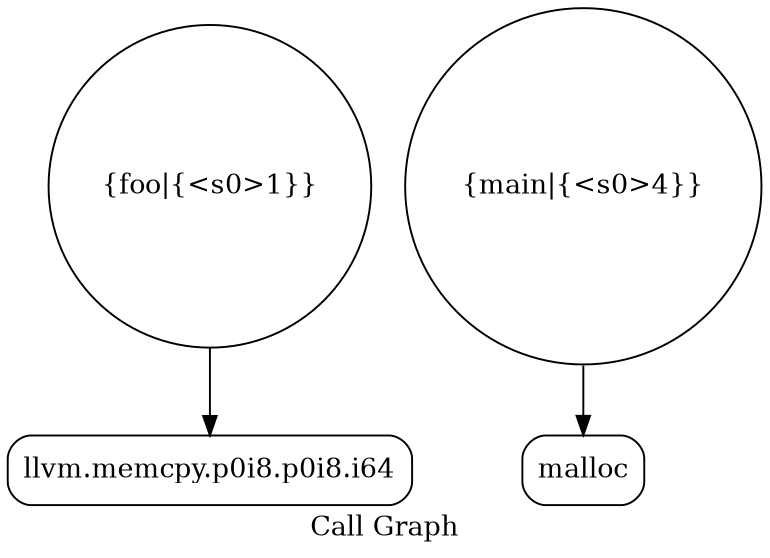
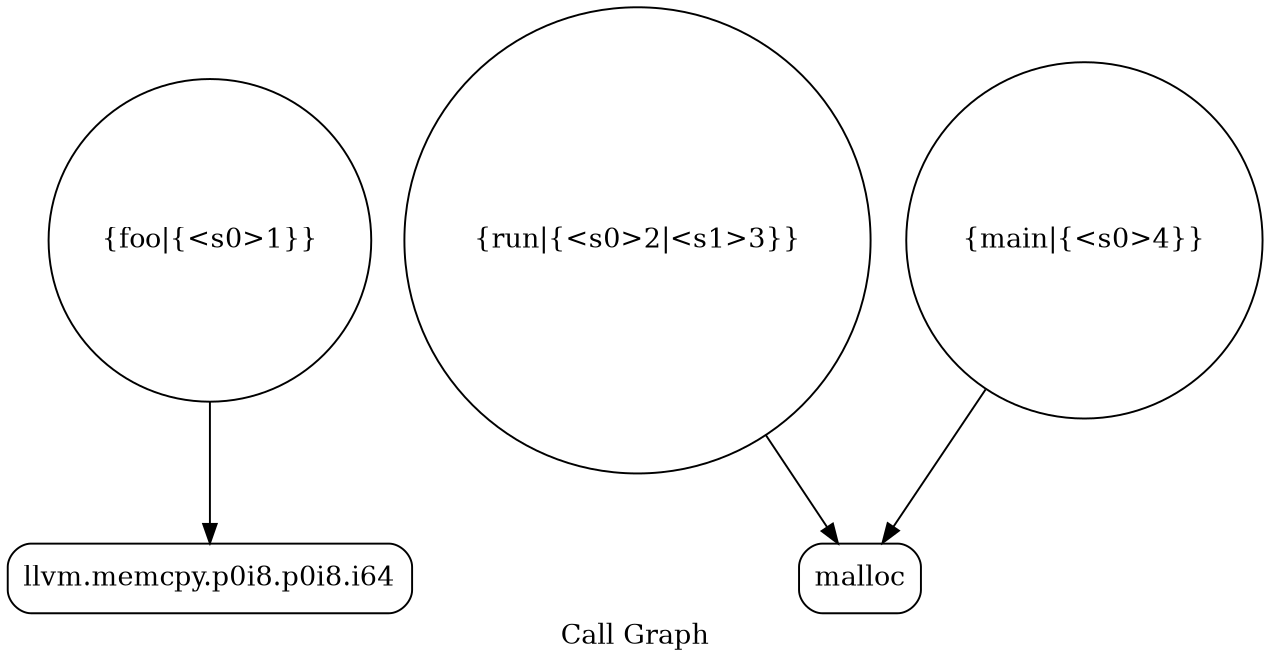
none -> (637, 240)
